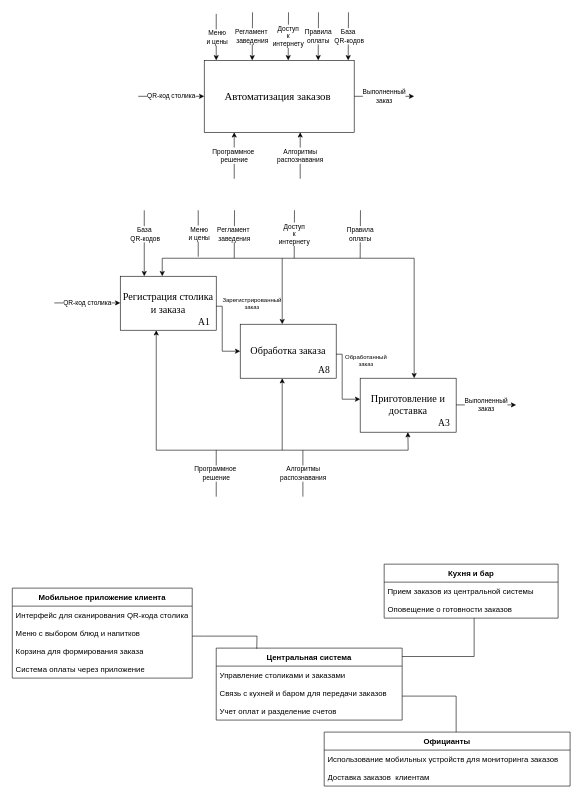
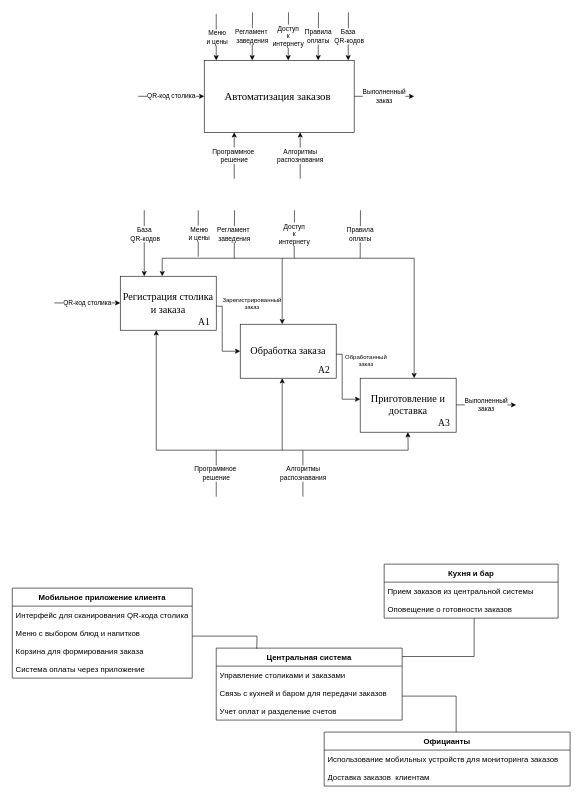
(324, 369) -> (324, 369)
